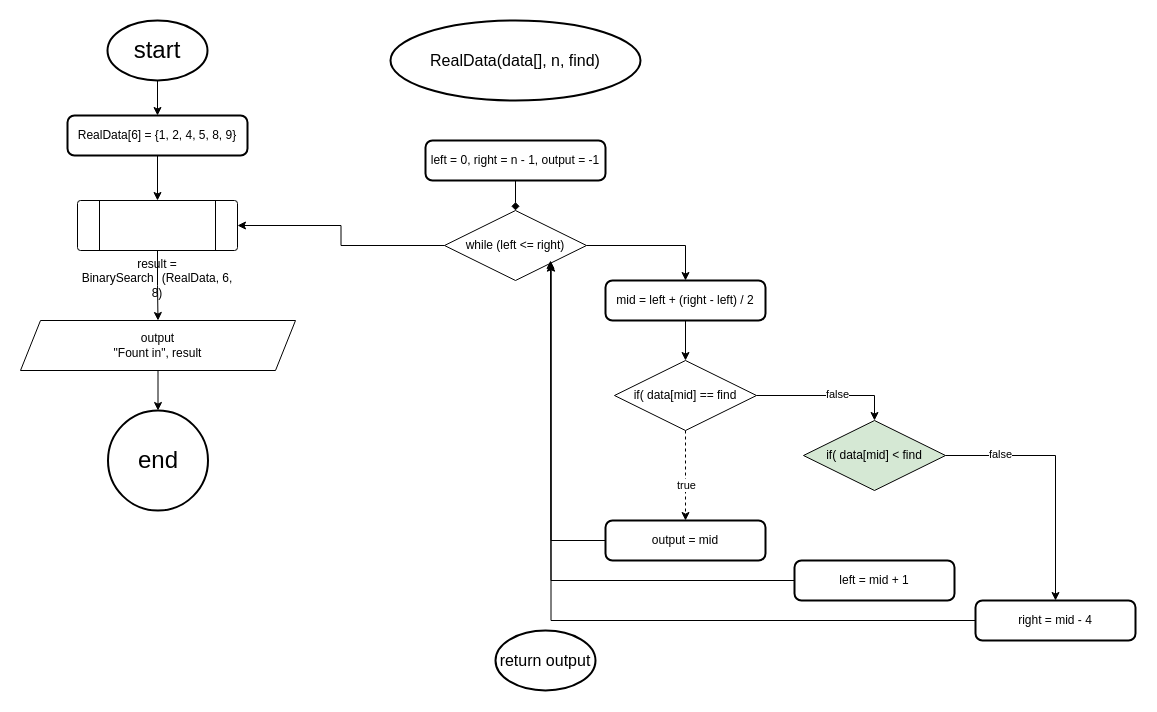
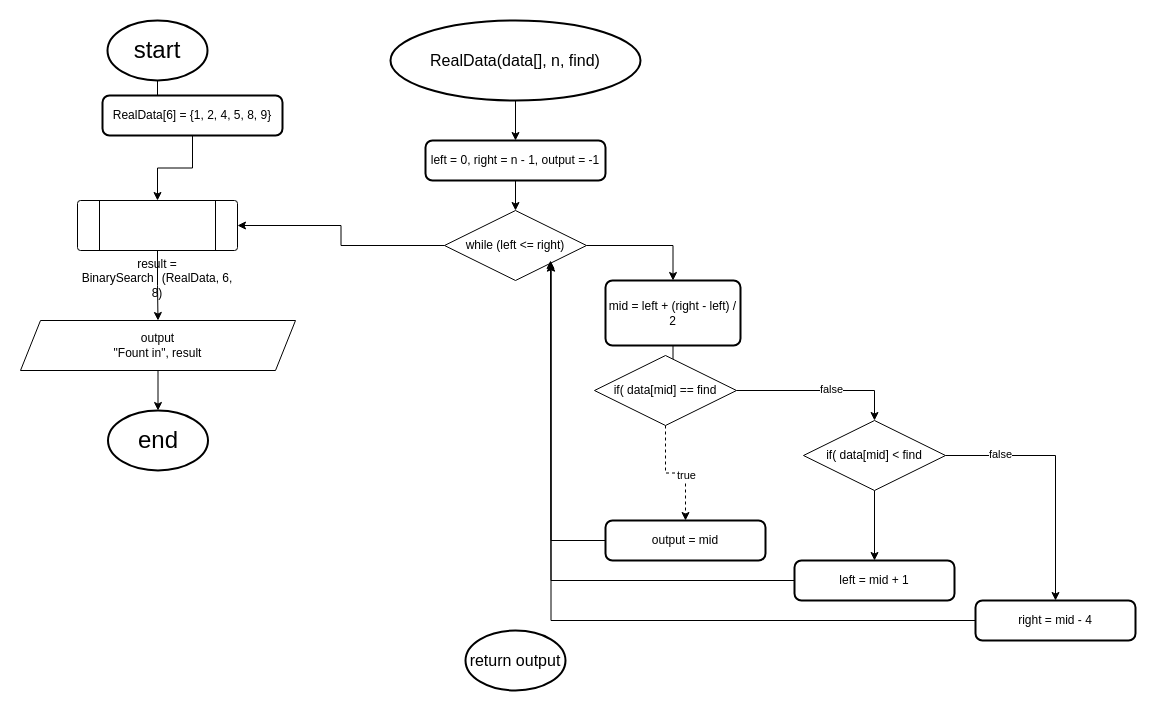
none -> (516, 117)
(158, 136) -> (193, 116)
(516, 201) -> (516, 202)
(686, 301) -> (673, 313)
(686, 396) -> (666, 391)
(875, 456) -> (875, 456)
(158, 461) -> (158, 441)
none -> (875, 522)
(546, 661) -> (516, 661)
